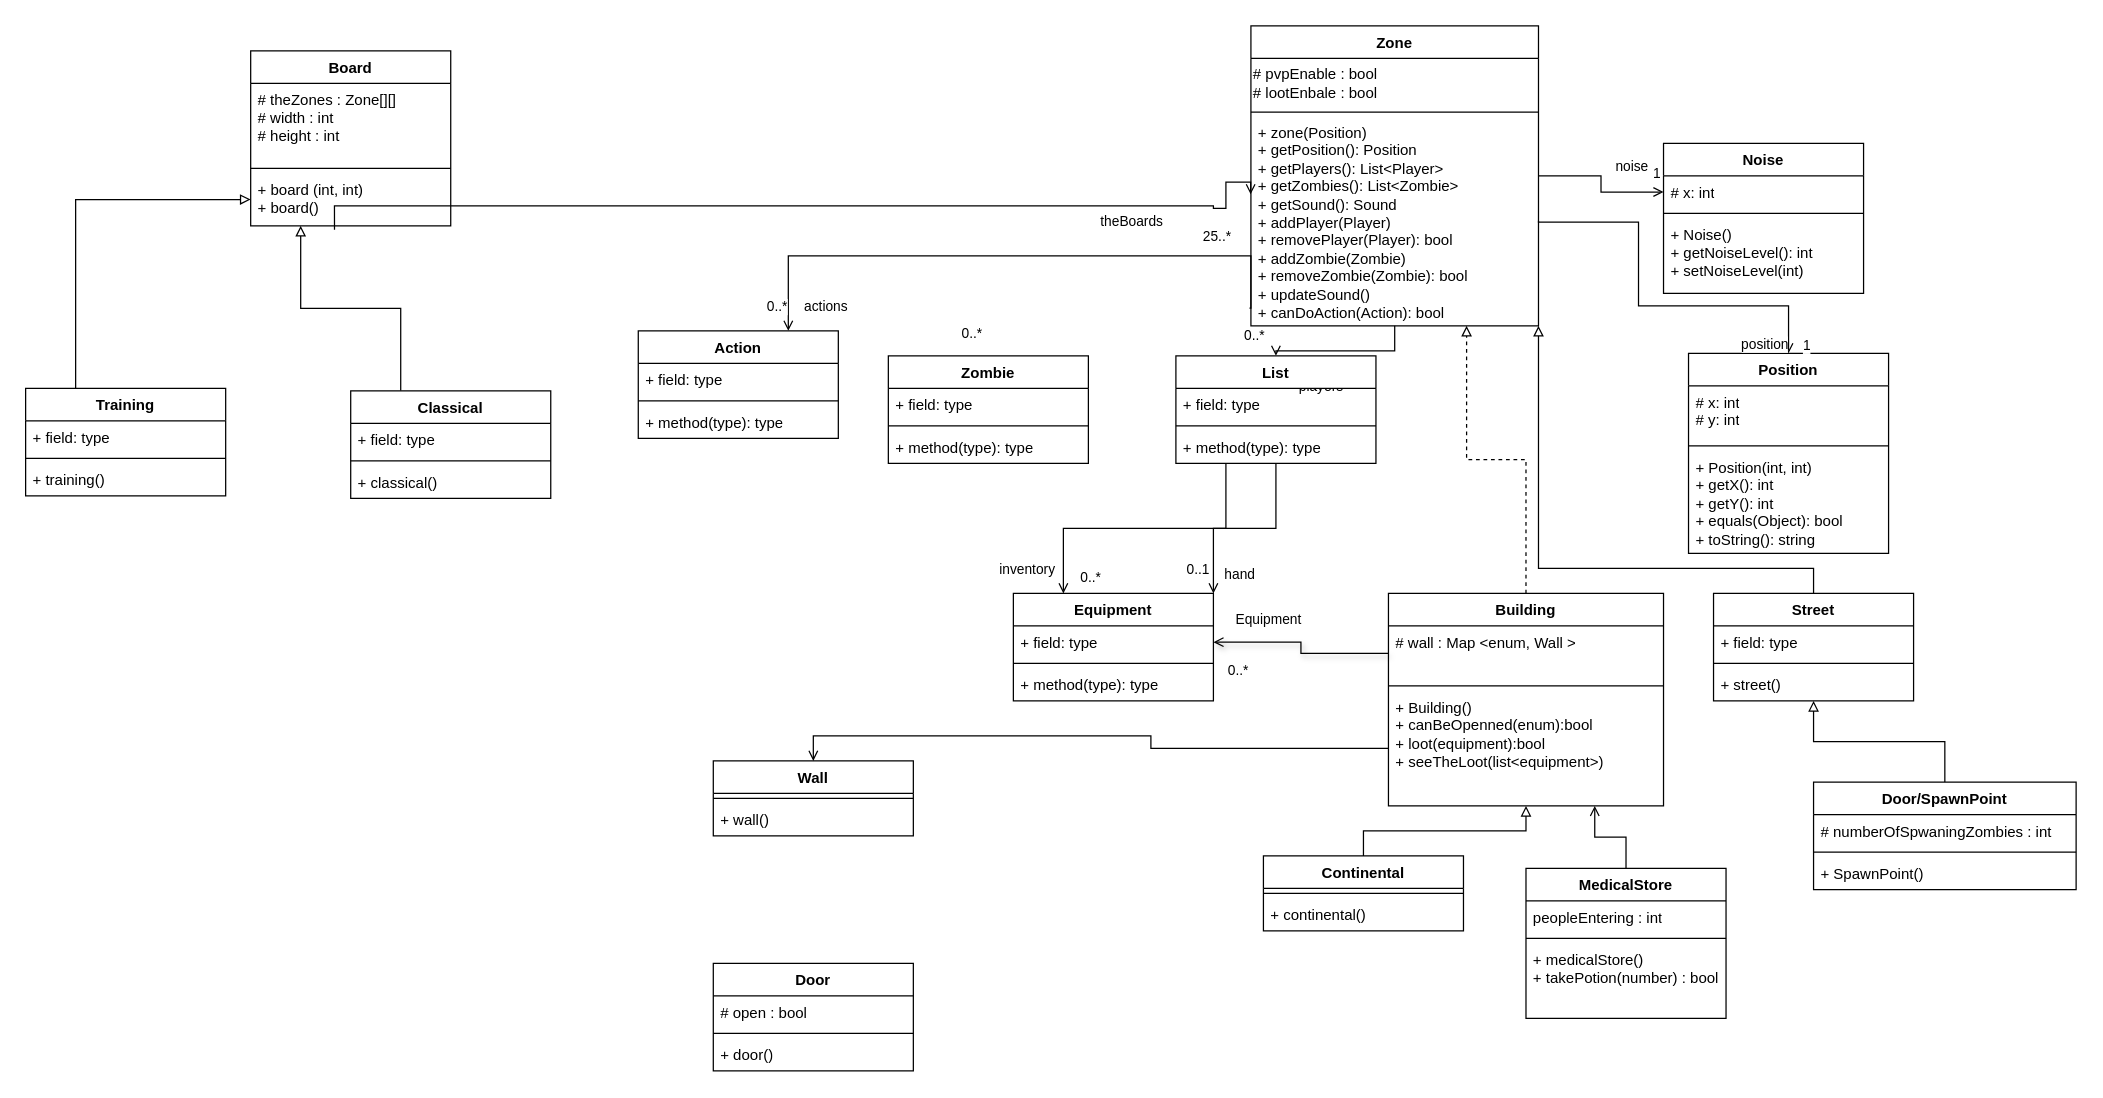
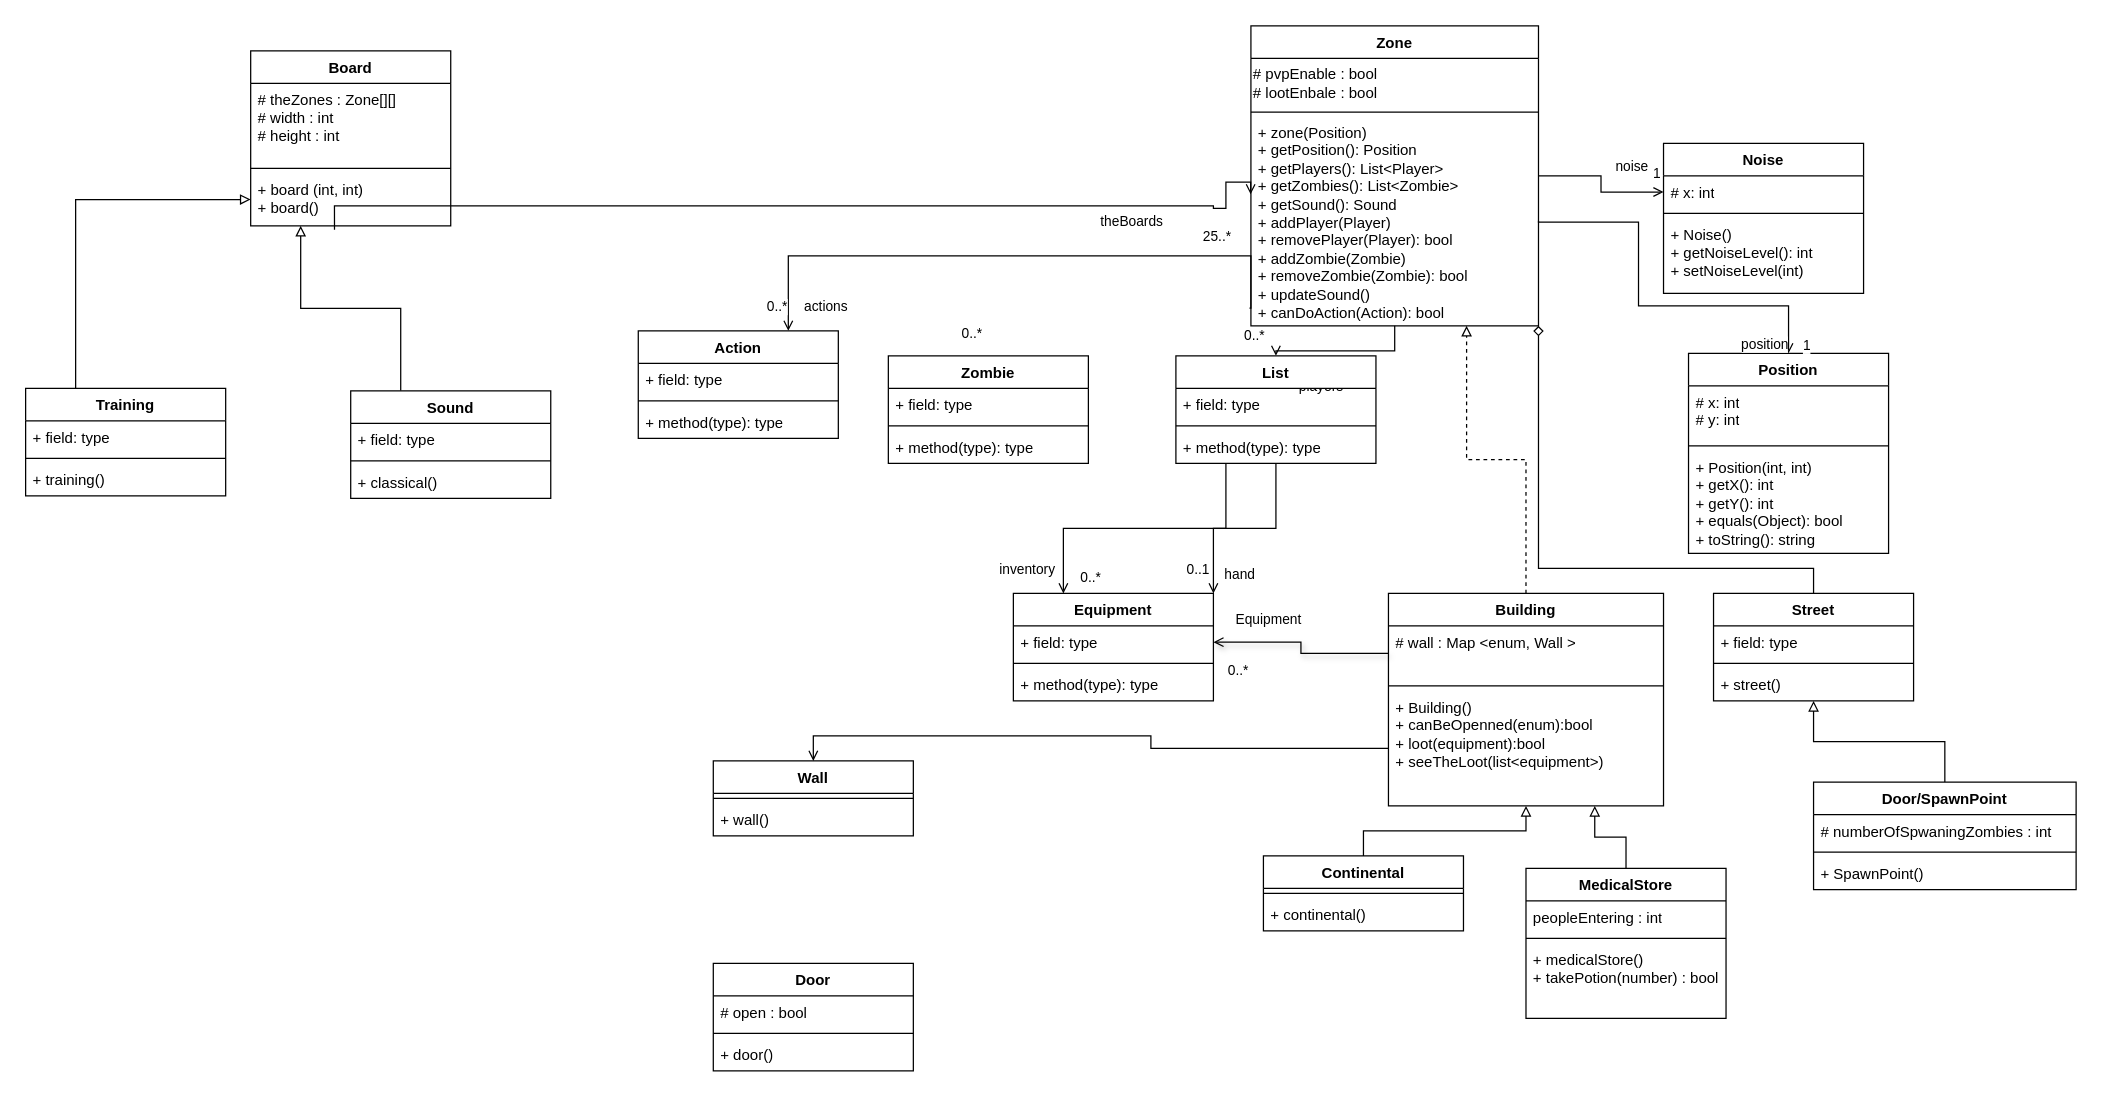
(1538, 337) -> (1538, 337)
(451, 408) -> (451, 408)
(1594, 814) -> (1594, 817)
